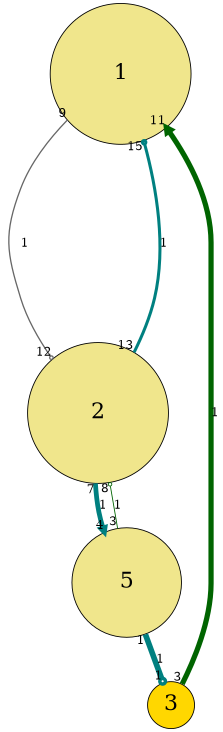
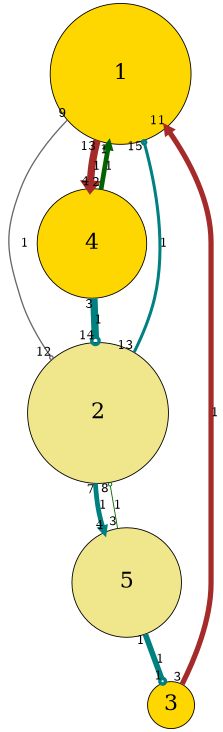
(121, 74) -> (121, 74)
none -> (92, 243)
(211, 405) -> (211, 405)
